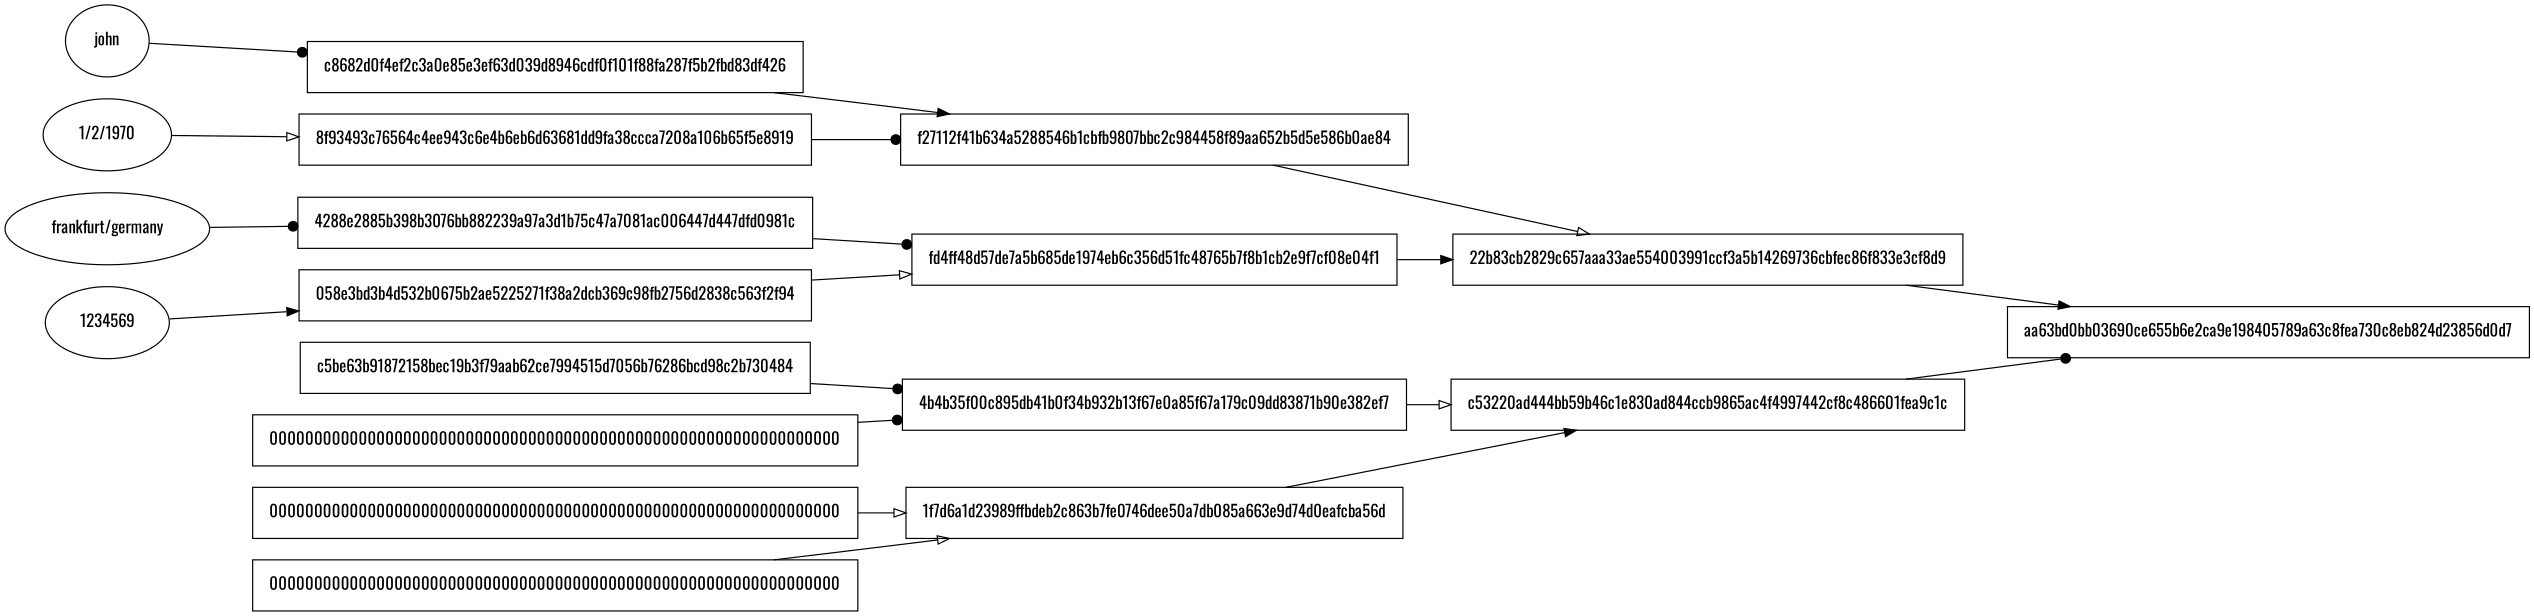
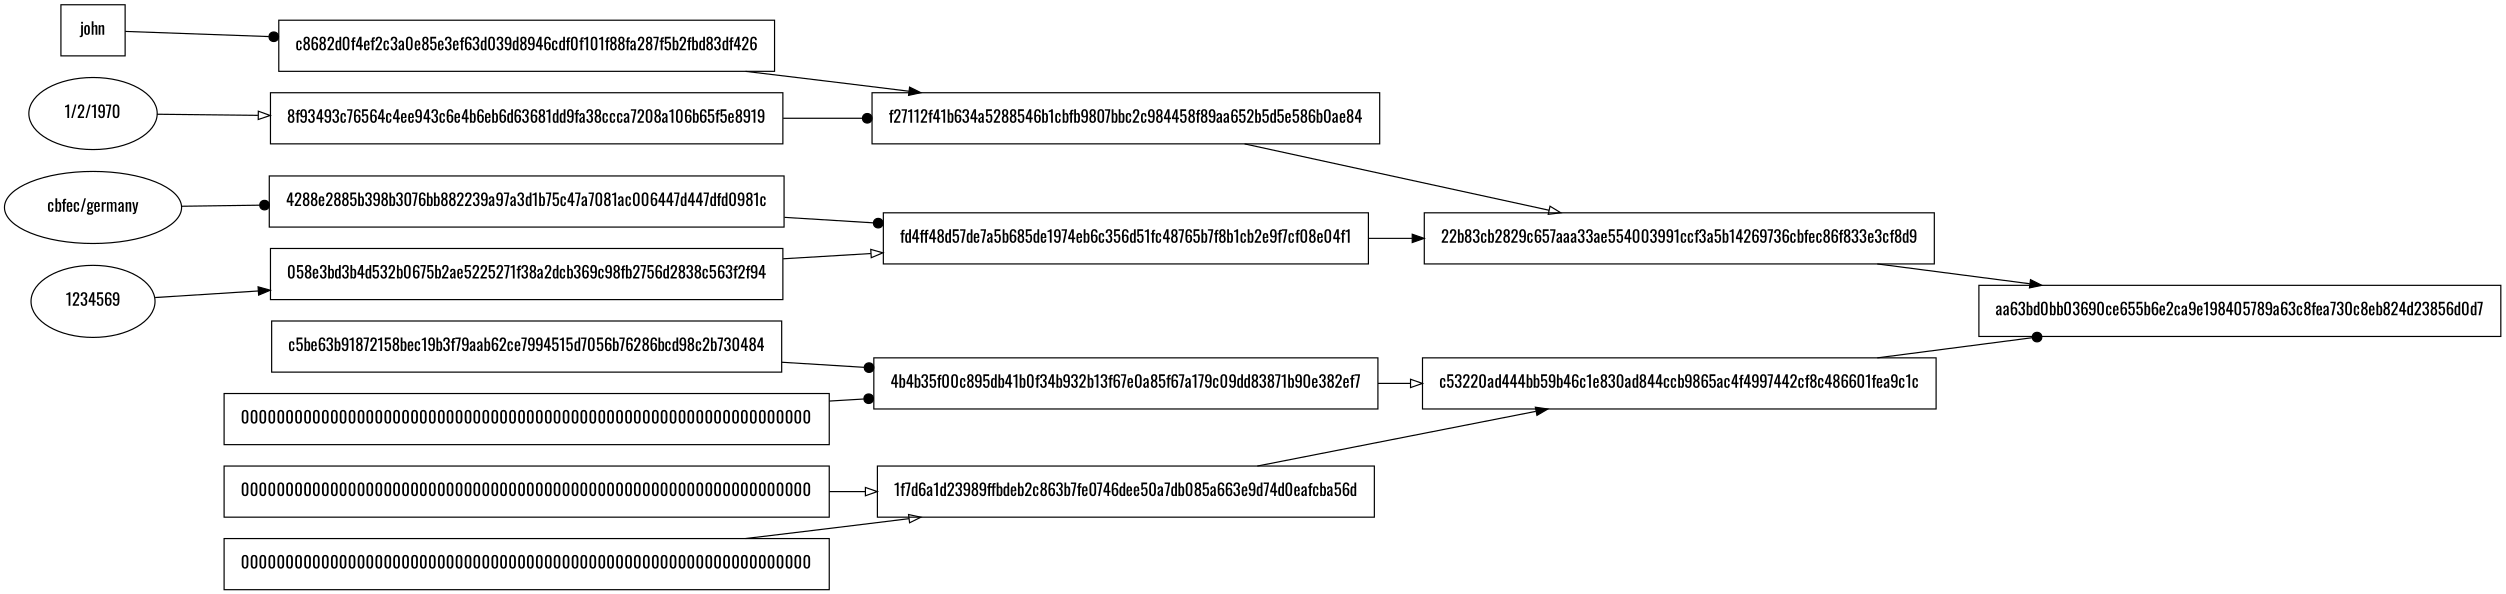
(107, 41) -> (93, 30)
(107, 229) -> (93, 207)
